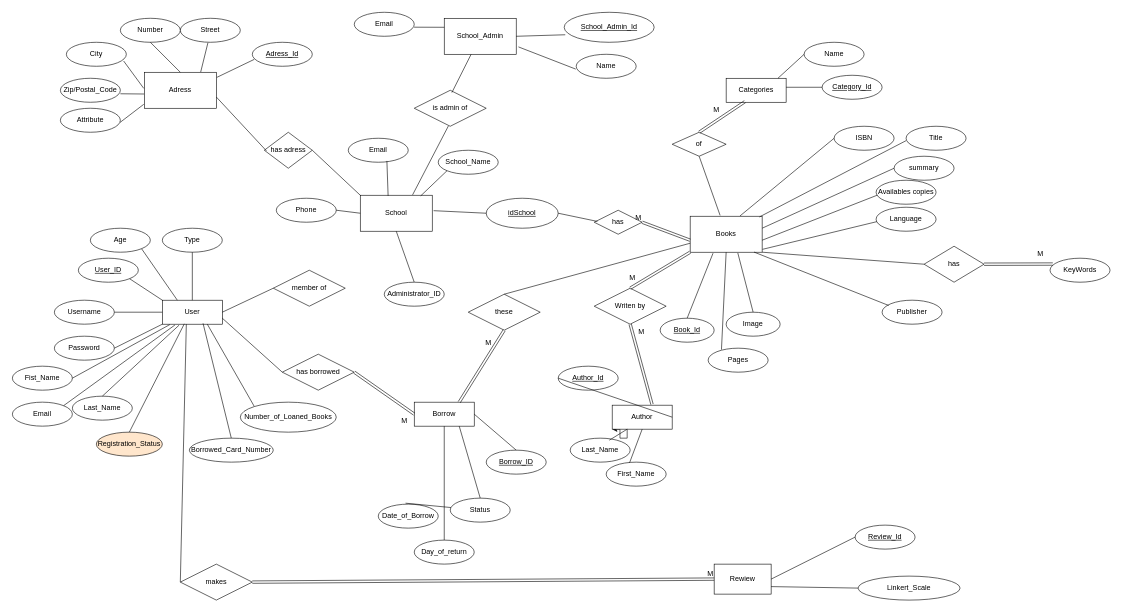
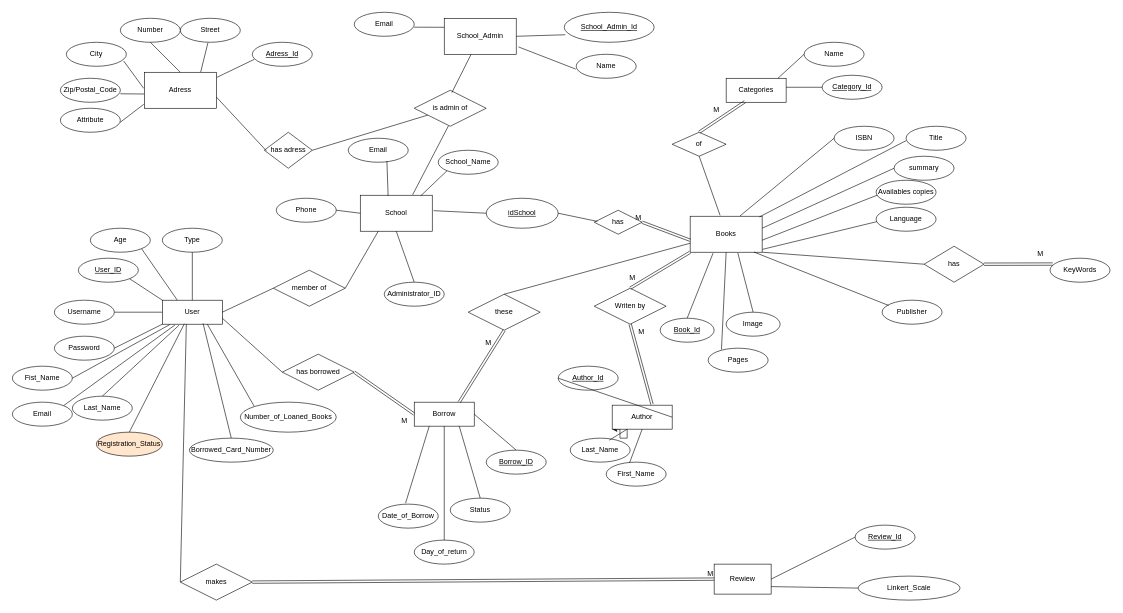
(336, 172) -> (370, 133)
none -> (362, 260)
(428, 505) -> (417, 465)
